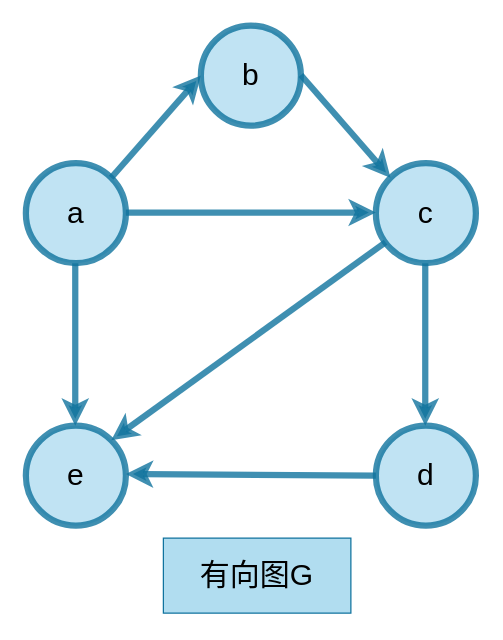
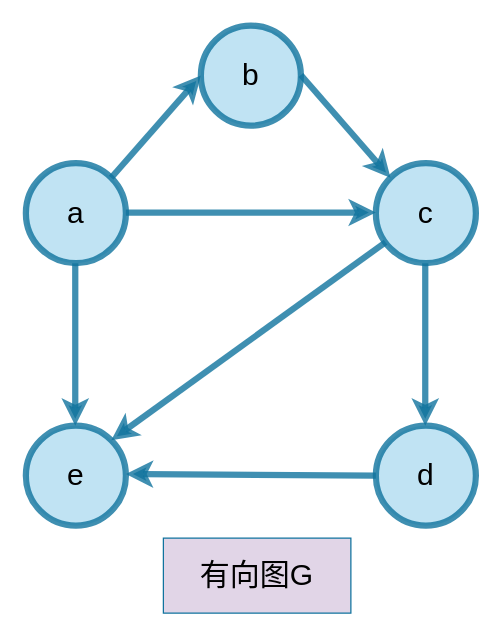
(257, 576) -> (257, 576)
